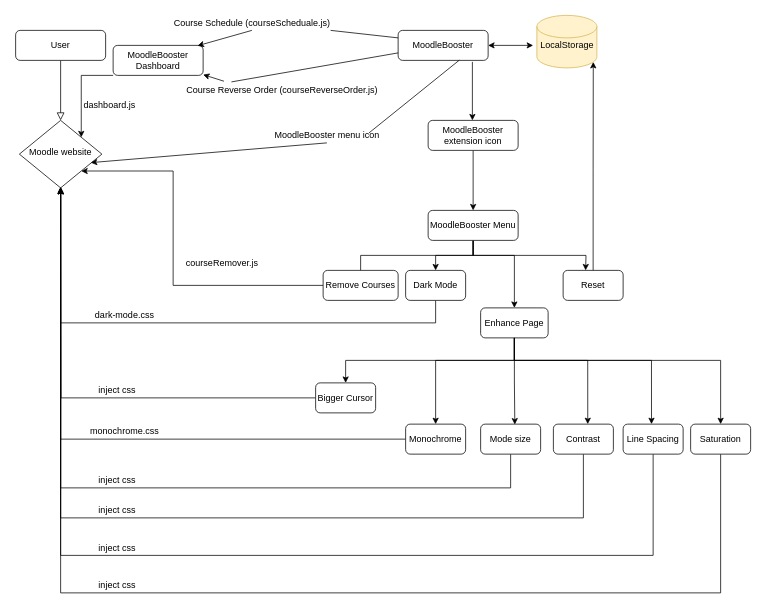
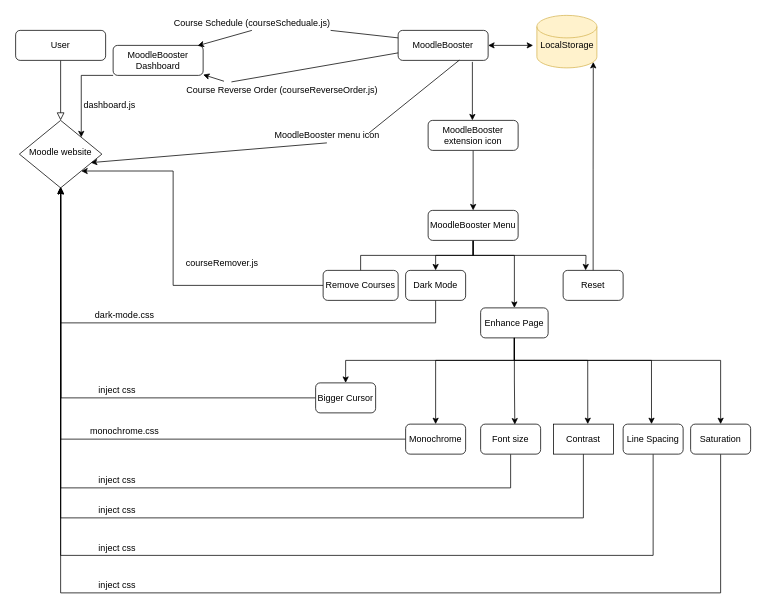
(510, 439) -> (510, 439)
(583, 439) -> (583, 439)
